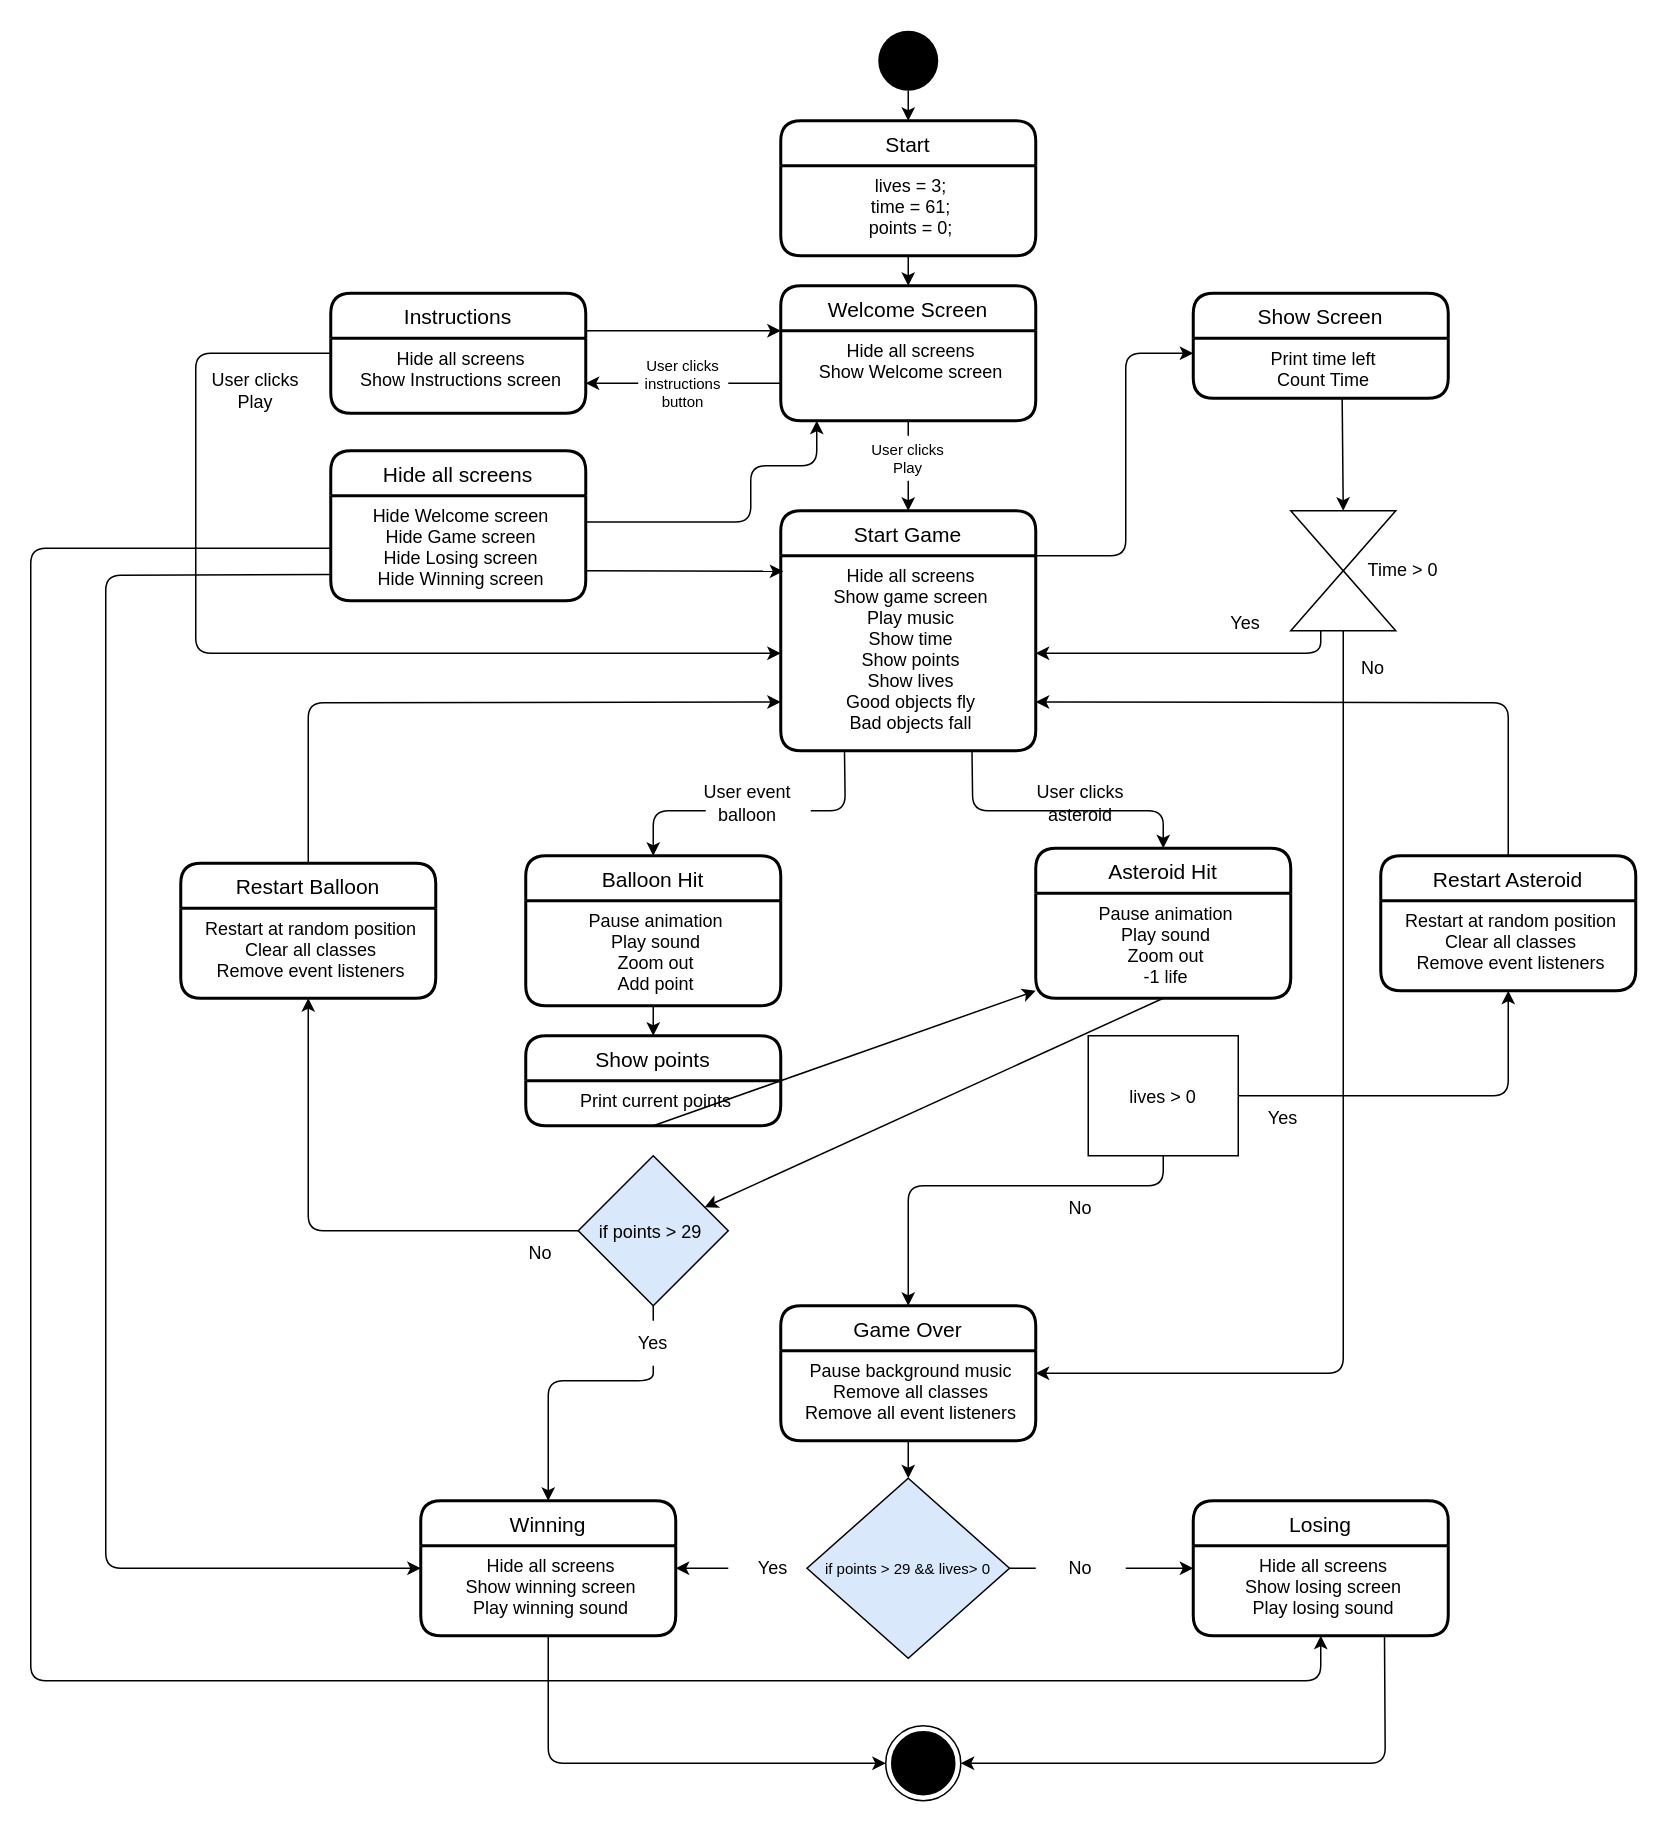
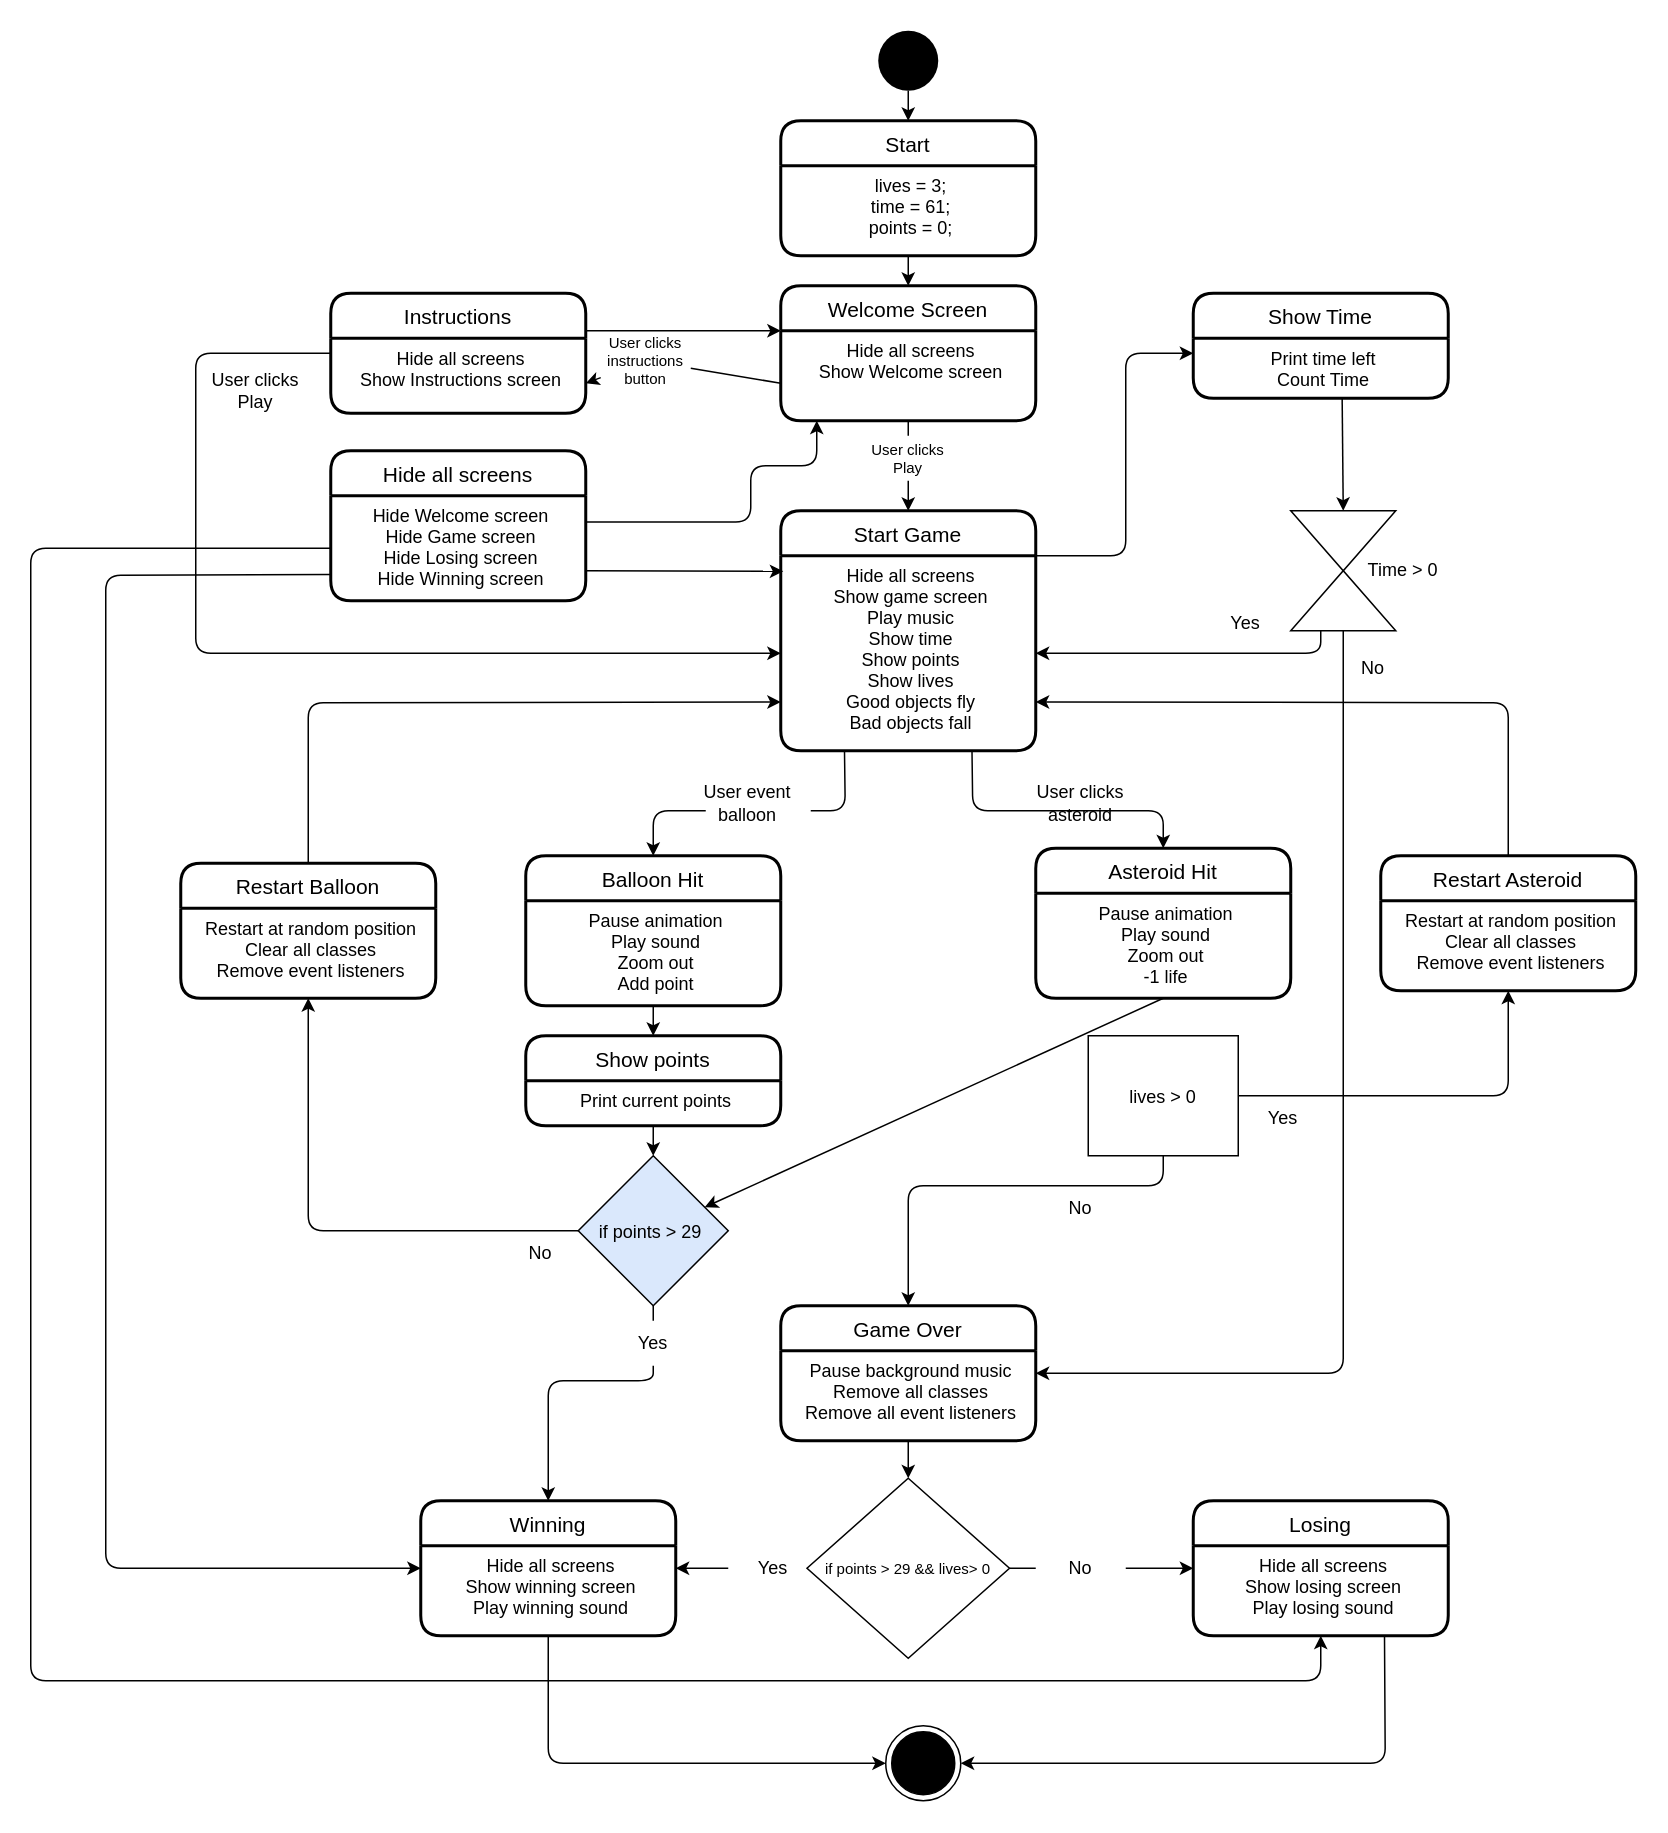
(1320, 317) -> (1320, 317)
(683, 383) -> (646, 361)
(843, 1059) -> (653, 1137)
(908, 1568) -> (908, 1568)
